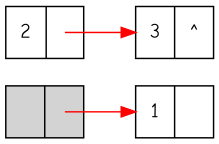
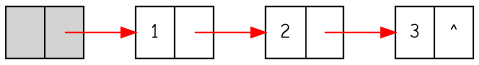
none -> (223, 32)
